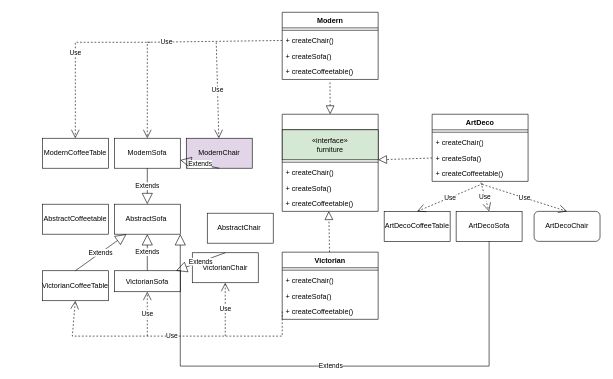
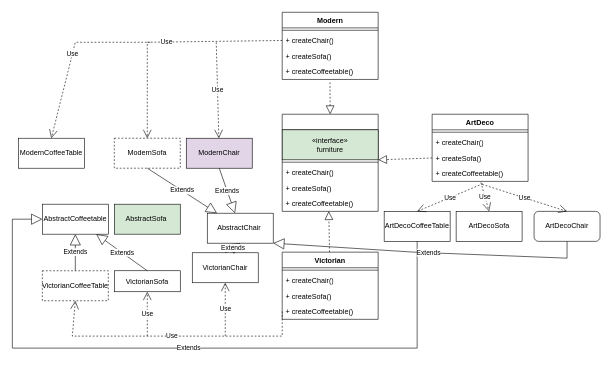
(75, 153) -> (51, 153)
(147, 153) -> (147, 153)
(205, 165) -> (225, 186)
(147, 180) -> (178, 188)
(147, 219) -> (147, 219)
none -> (384, 250)
(96, 256) -> (75, 259)
(147, 259) -> (127, 256)
(206, 260) -> (228, 251)
none -> (12, 284)
(75, 286) -> (75, 286)
(180, 329) -> none
